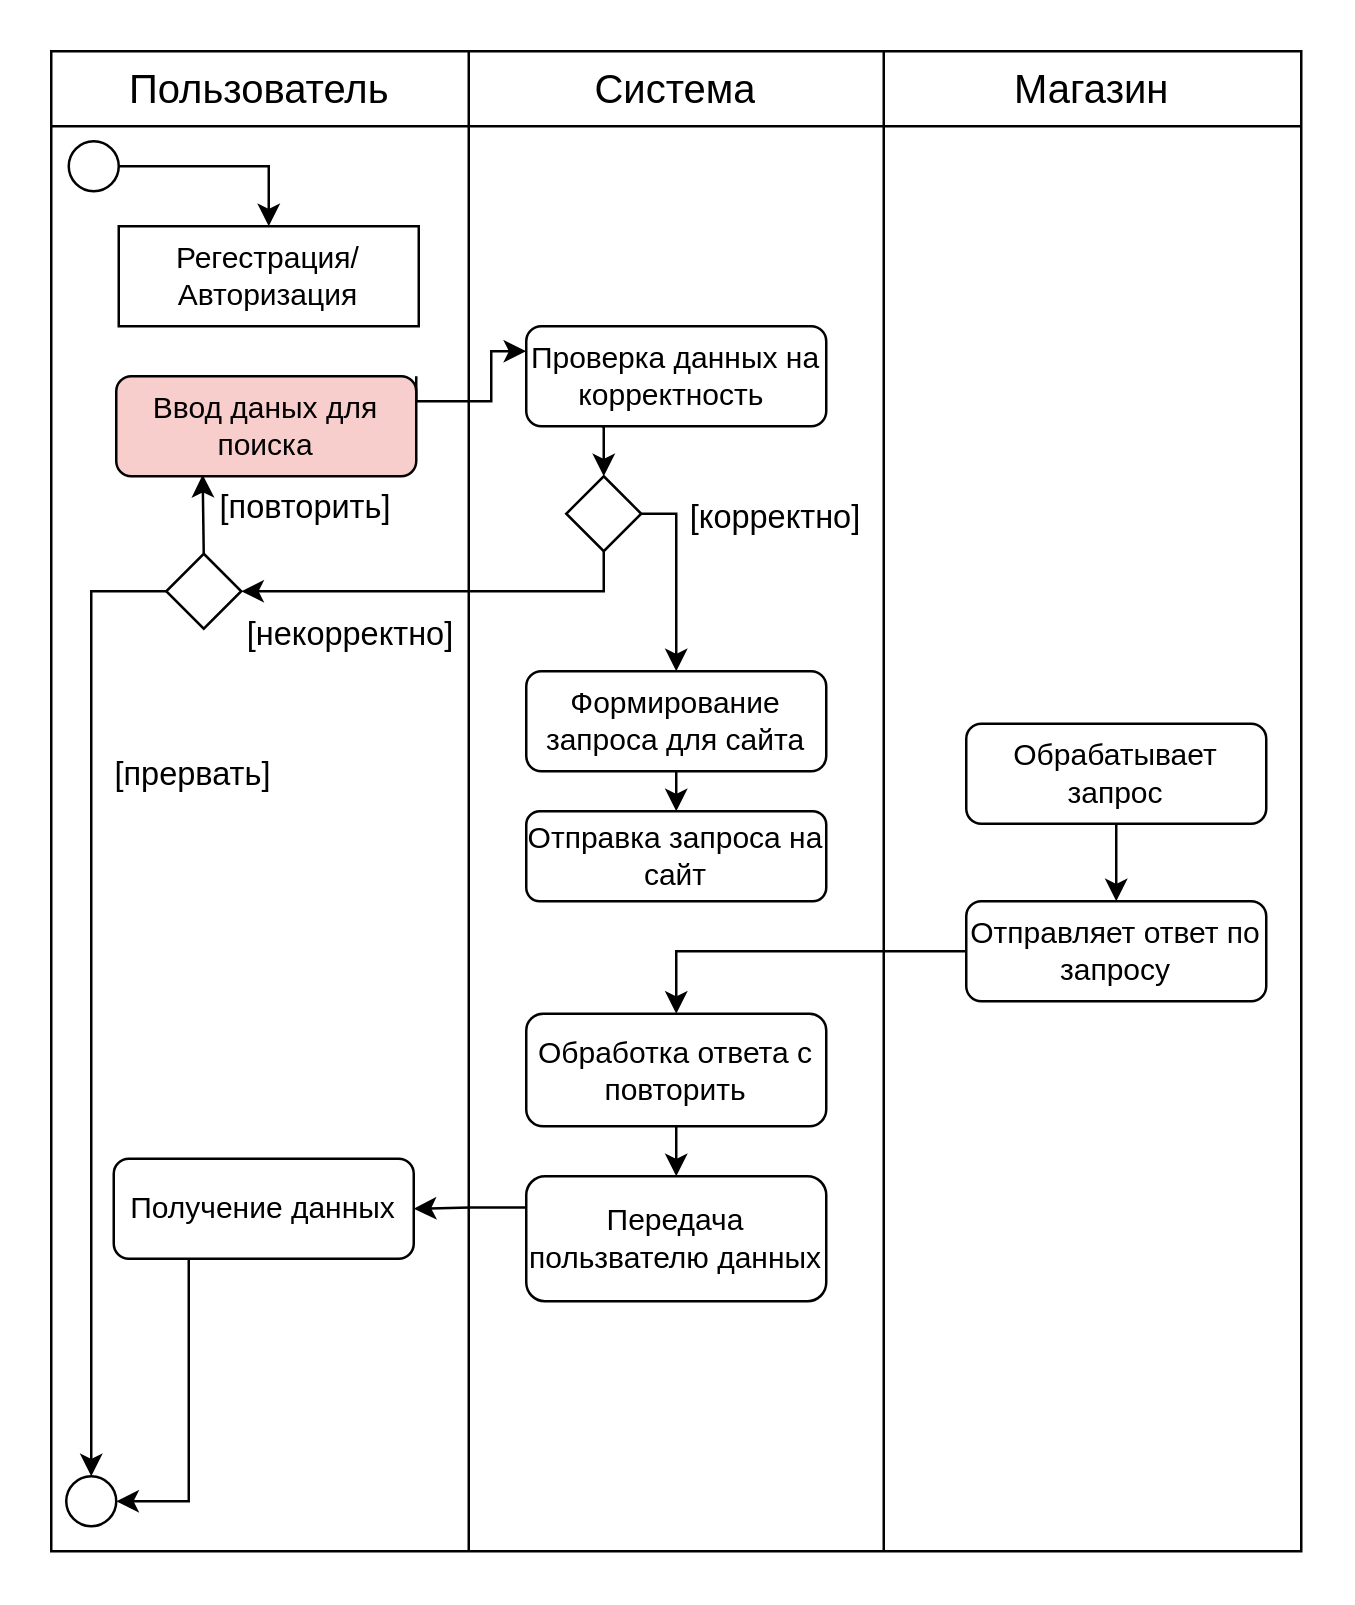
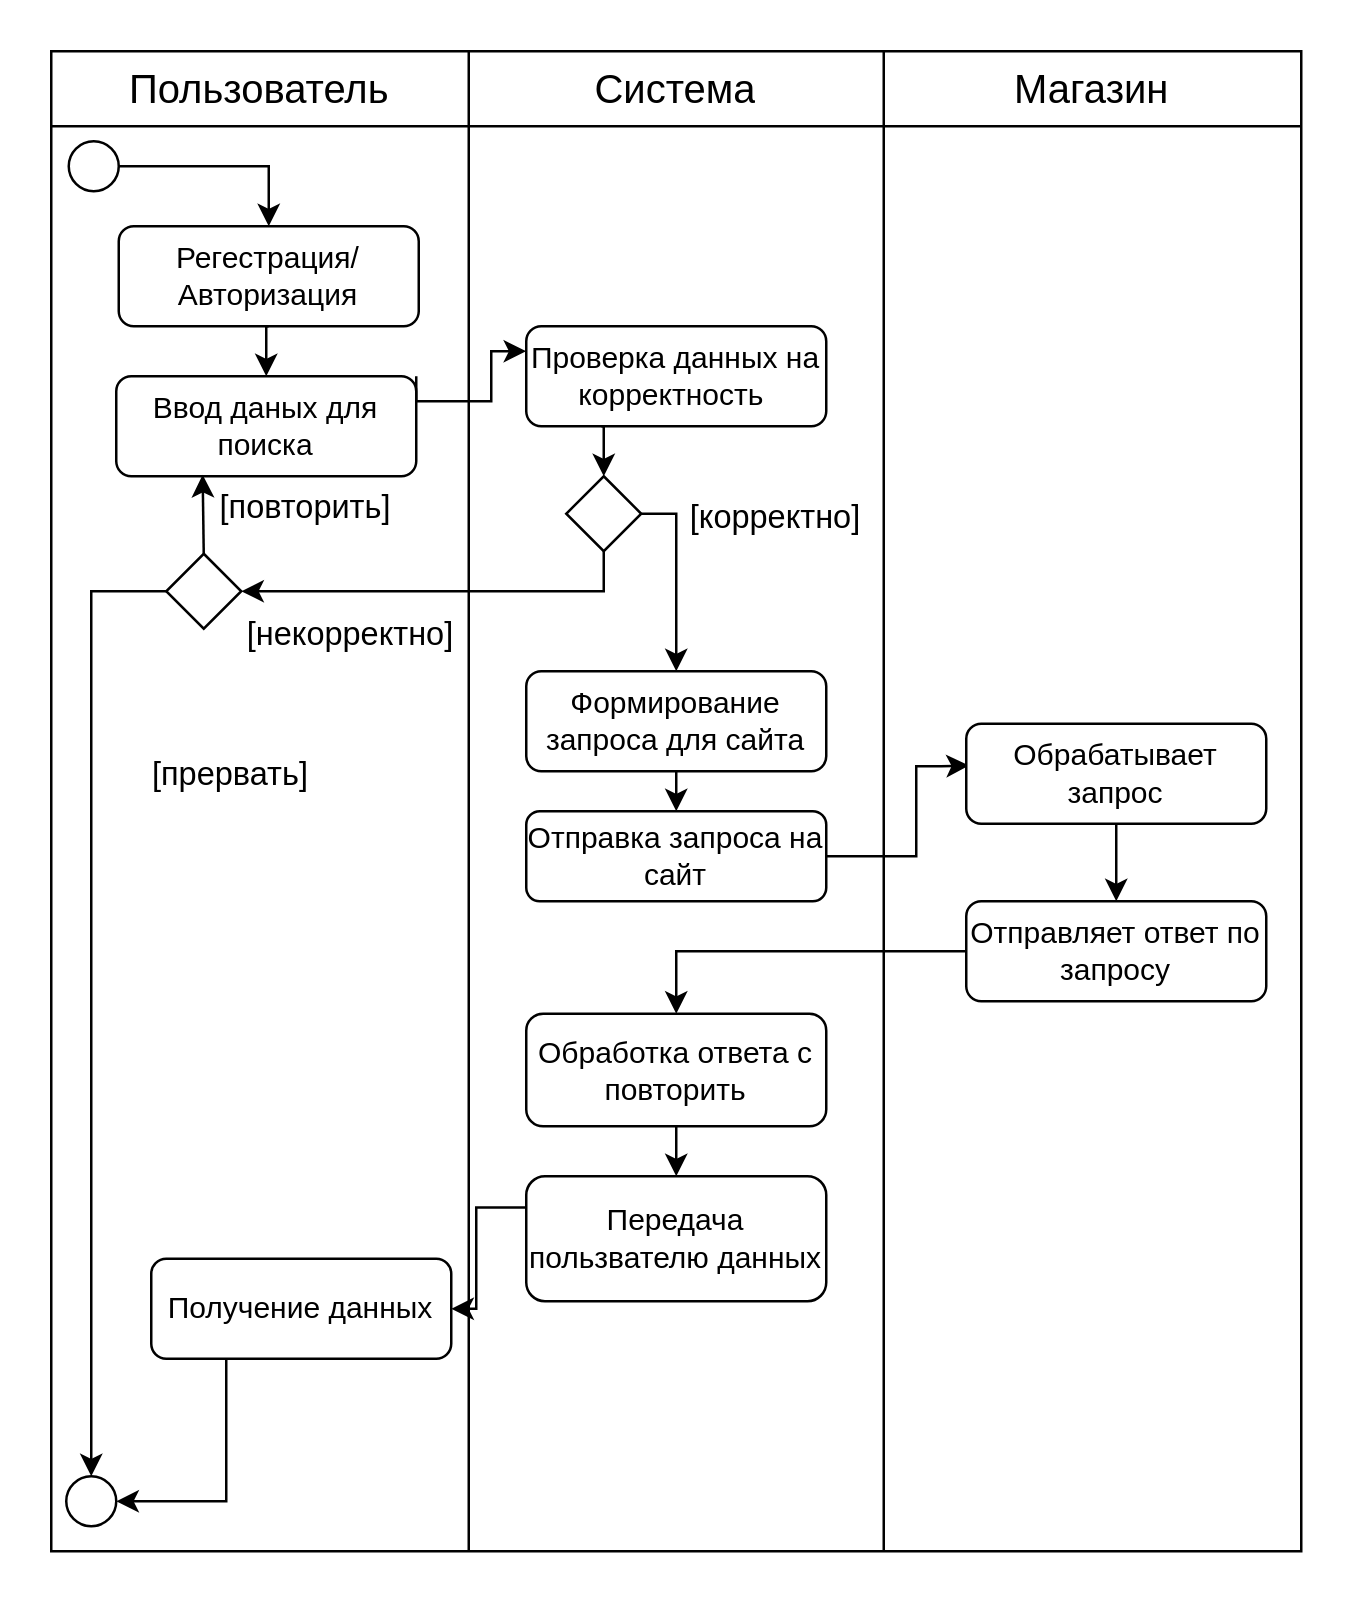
(269, 276) -> (269, 276)
none -> (266, 342)
(266, 426) -> (266, 426)
(194, 774) -> (231, 774)
none -> (916, 807)
(264, 1209) -> (301, 1309)
